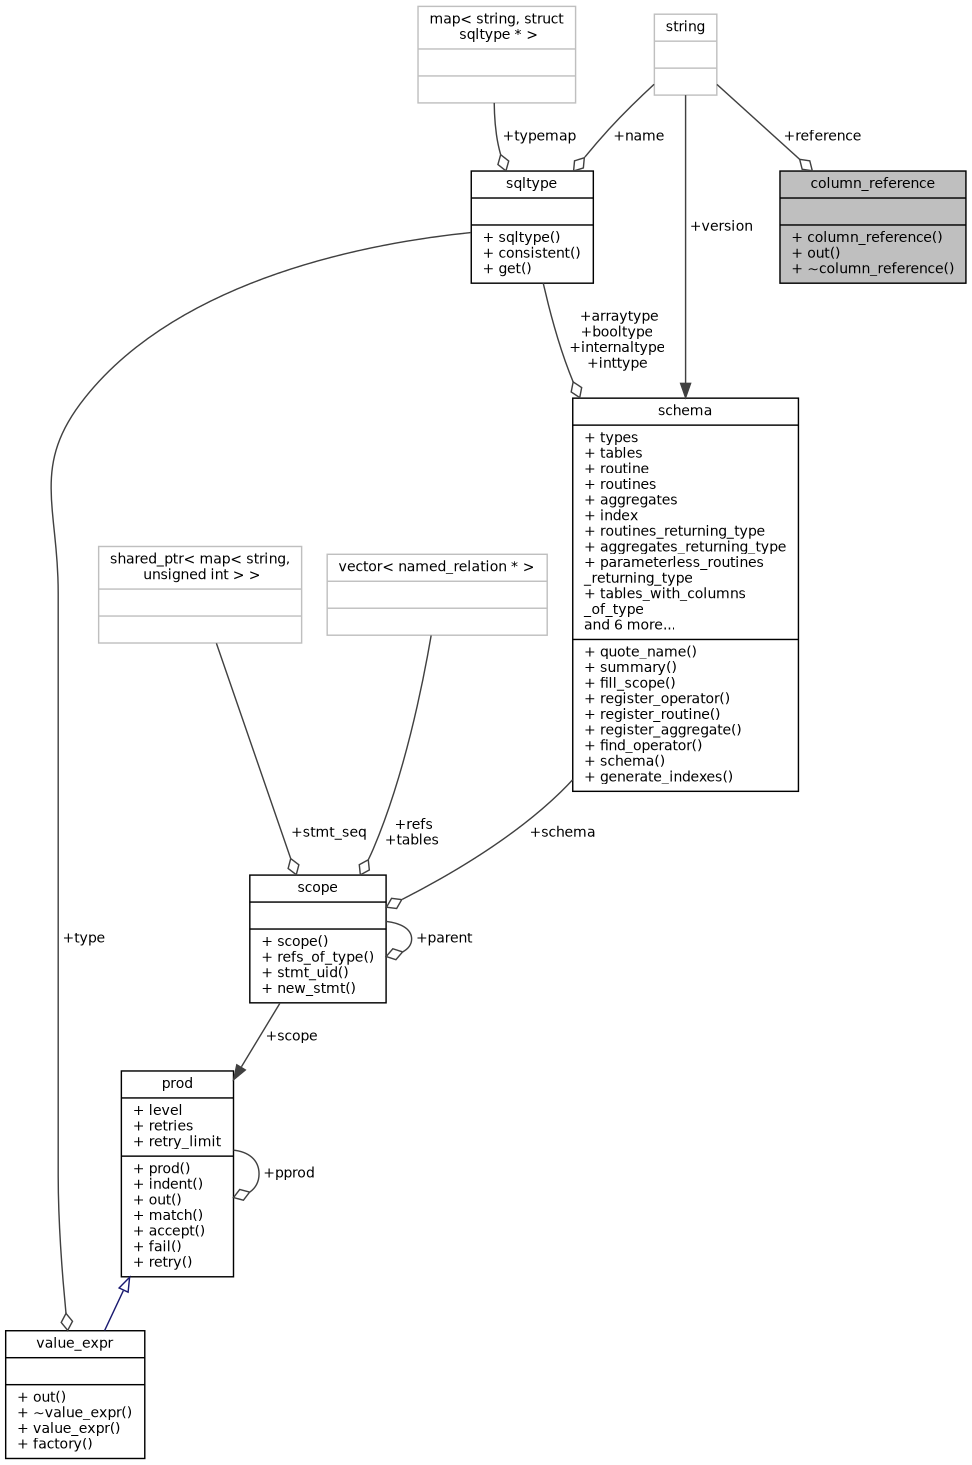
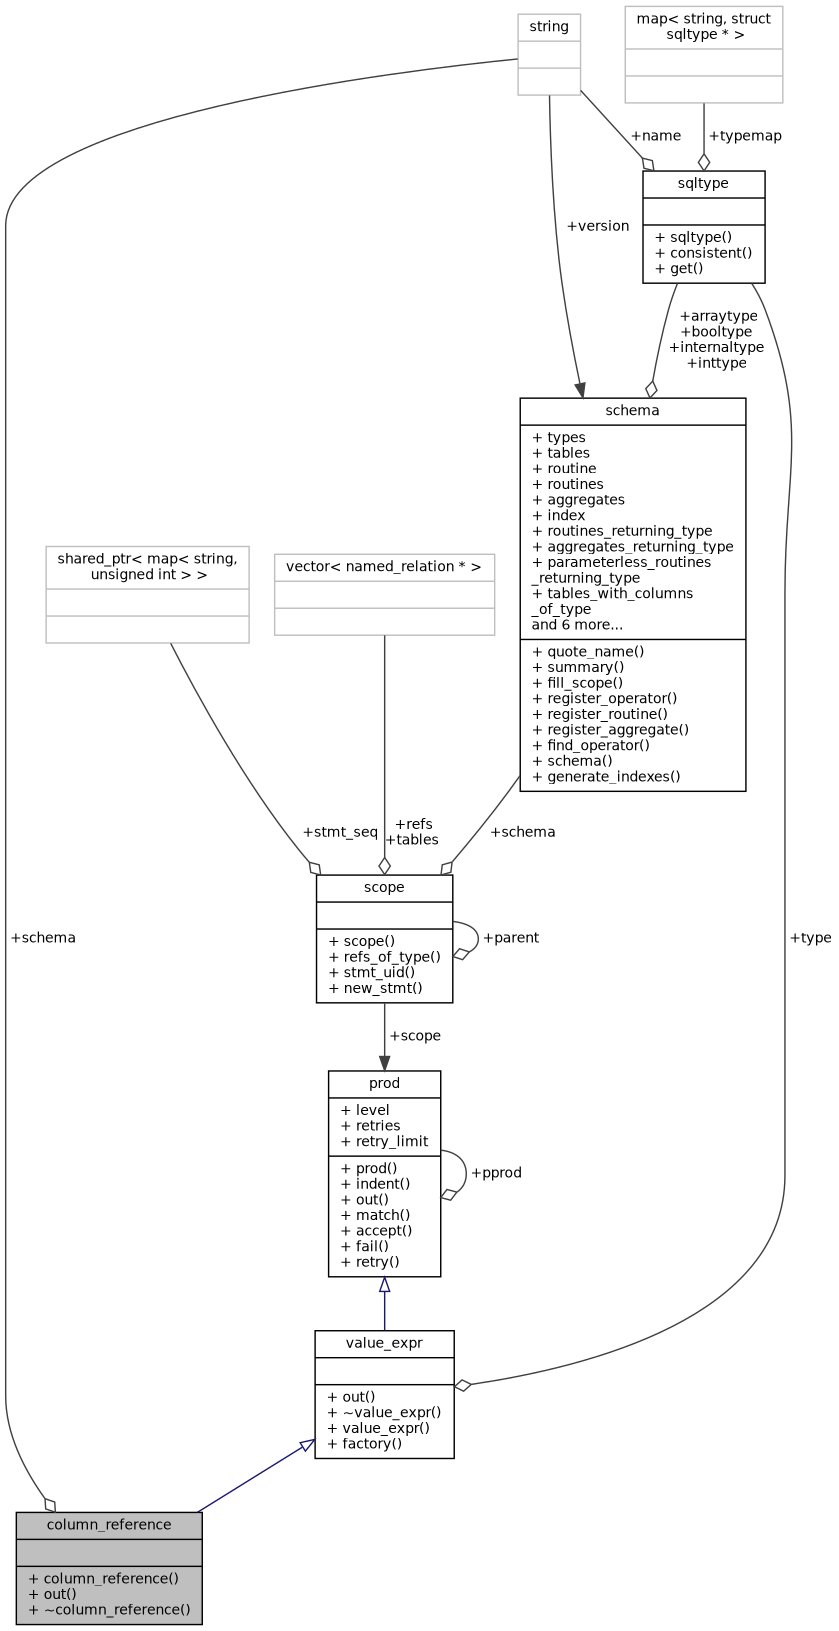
(820, 137) -> (41, 939)
none -> (250, 1480)
